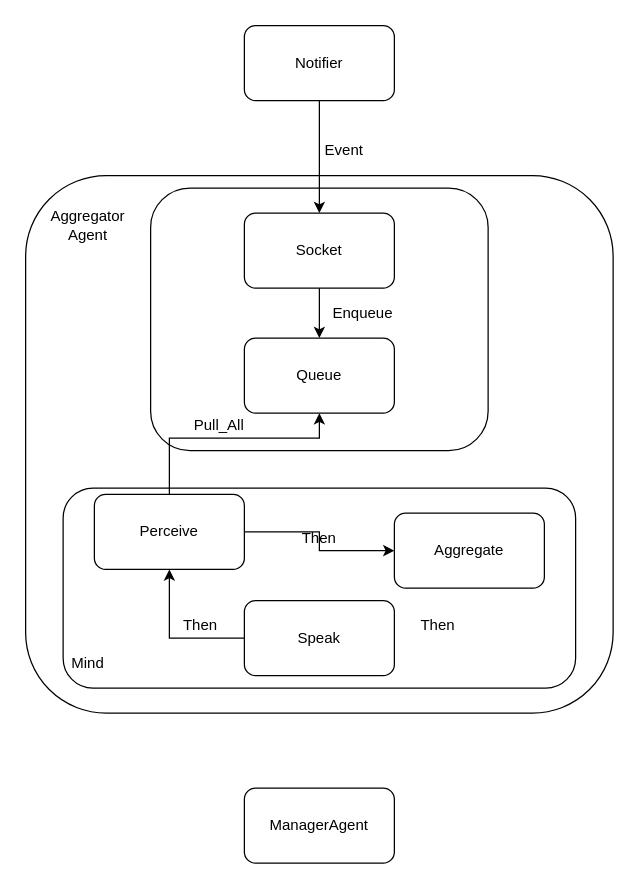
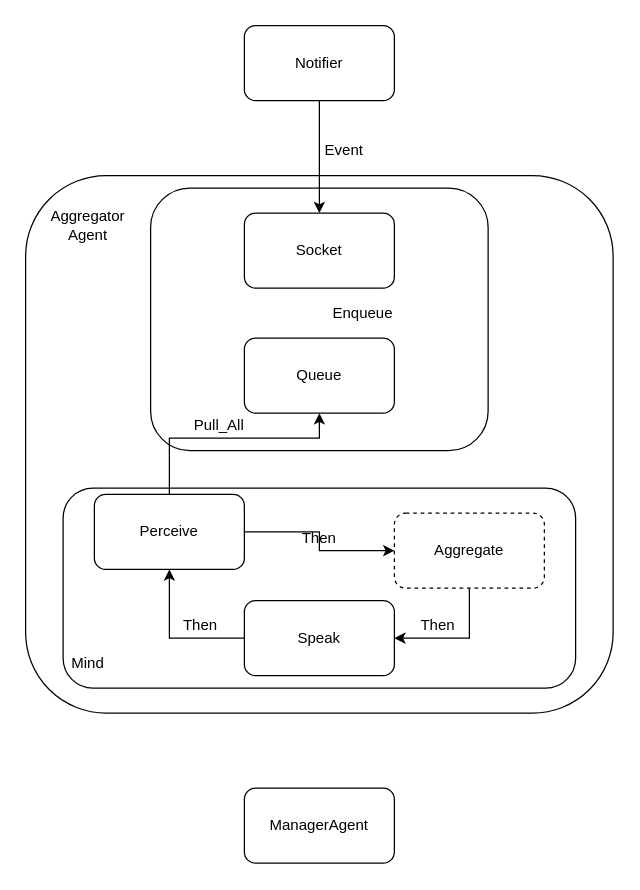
(319, 309) -> none
(469, 551) -> (469, 551)
none -> (461, 638)
